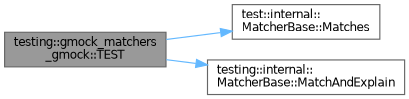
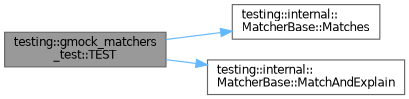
(306, 22) -> (306, 22)
(85, 50) -> (85, 50)
